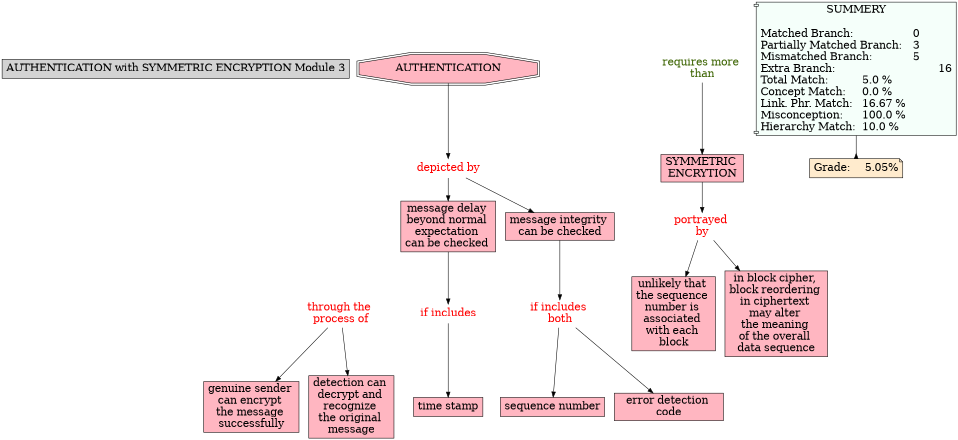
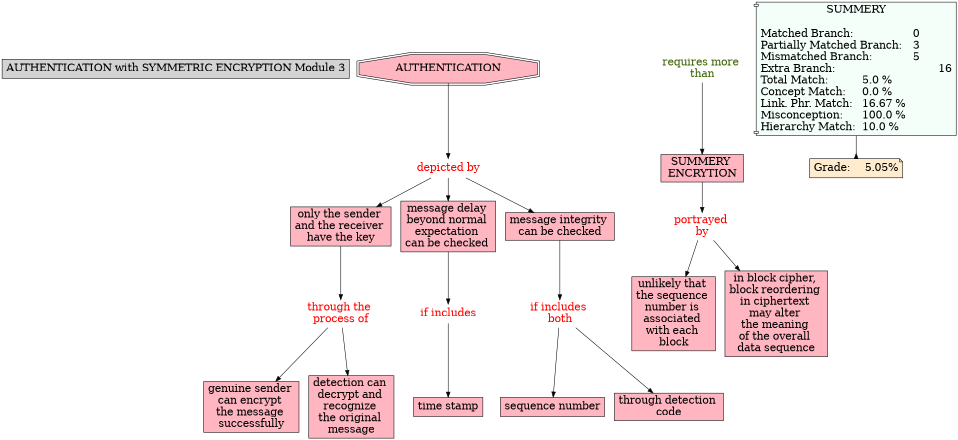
(702, 168) -> (702, 168)
none -> (341, 226)
(669, 407) -> (669, 407)
